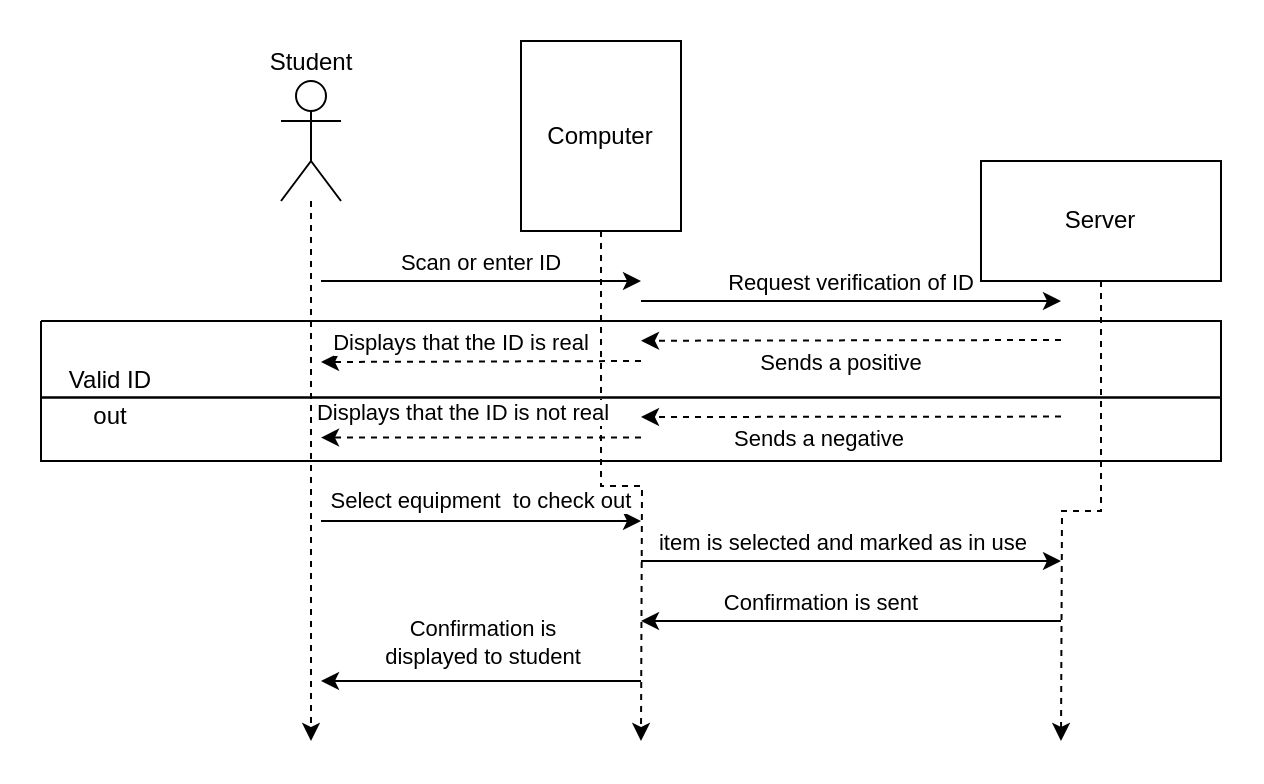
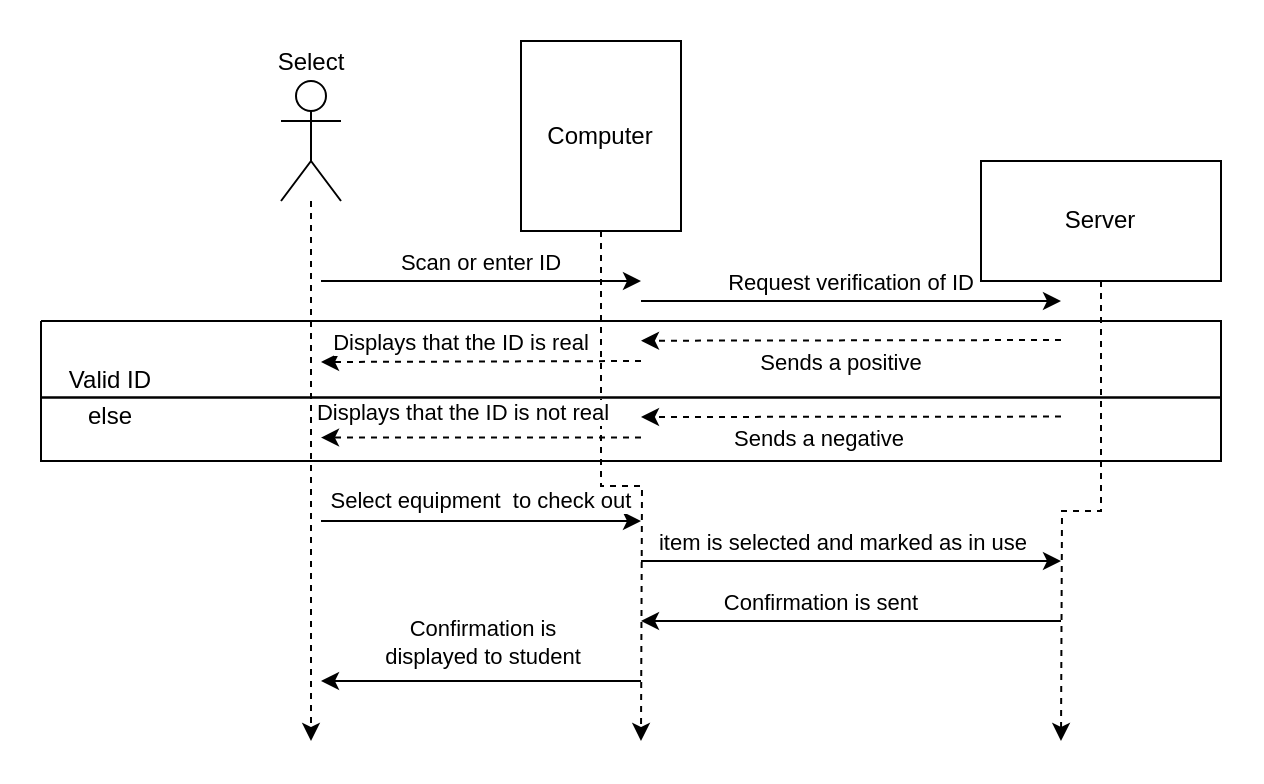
(312, 61) -> (312, 61)
(111, 417) -> (111, 417)
